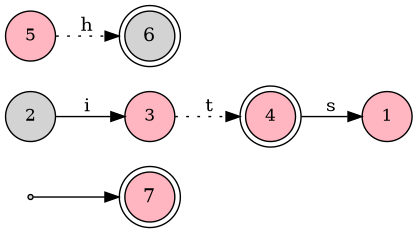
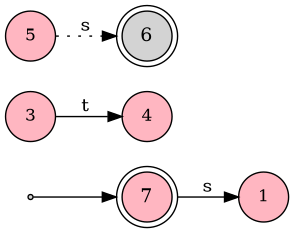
(87, 26) -> (86, 26)
(31, 117) -> none
(200, 117) -> (82, 117)
(271, 117) -> (147, 117)
(324, 117) -> (201, 197)
